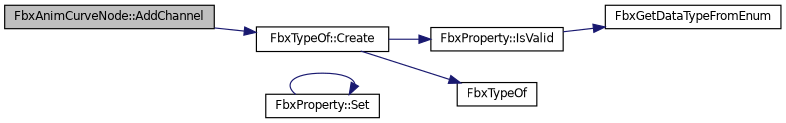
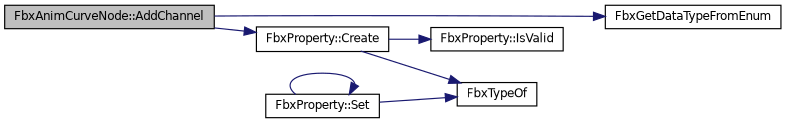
(578, 30) -> (404, 16)
(323, 39) -> (323, 39)
none -> (413, 100)
